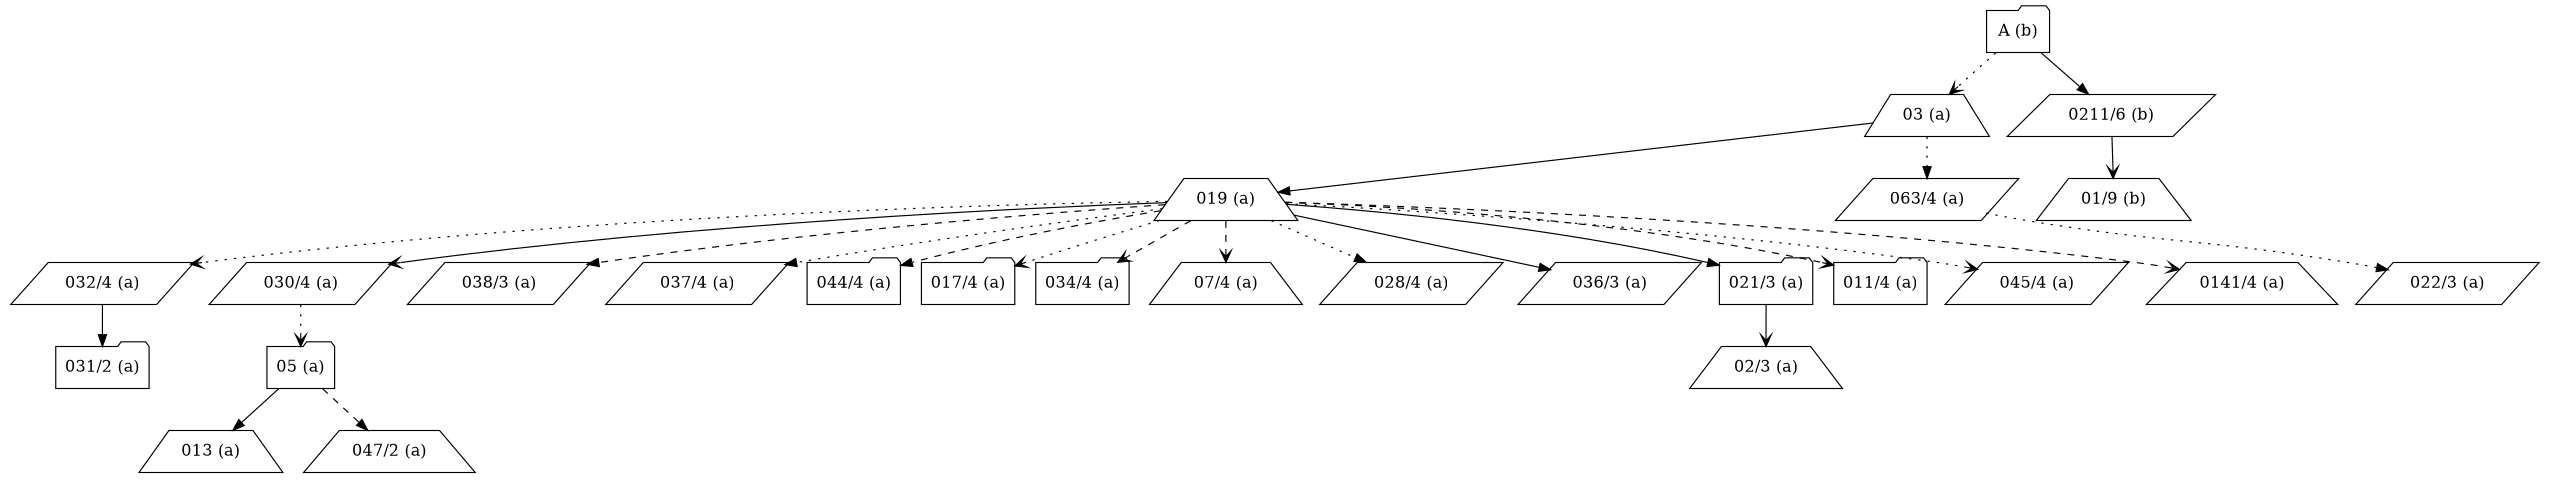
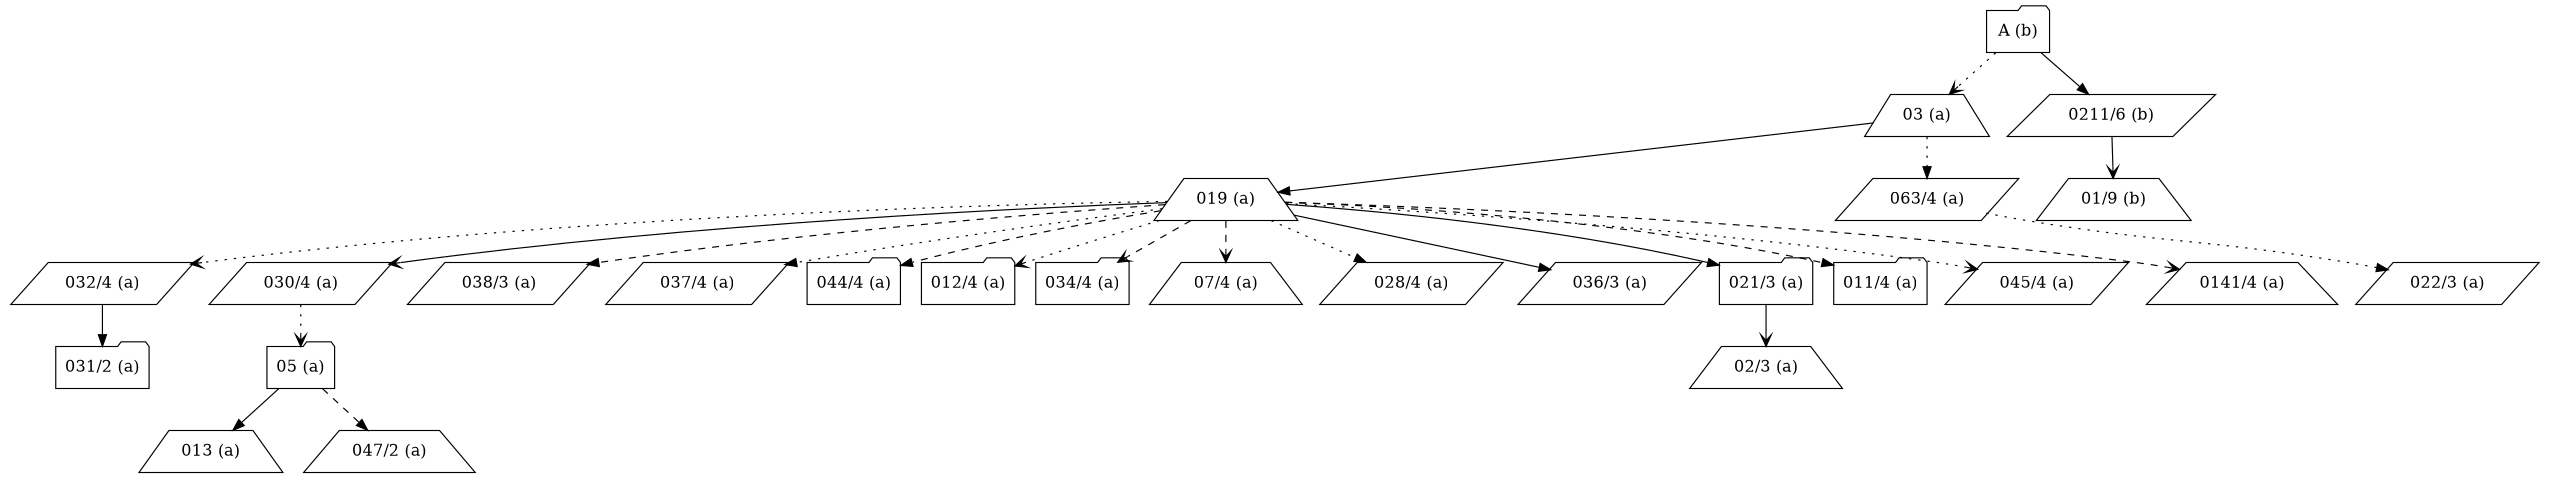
(1555, 221) -> (1555, 221)
(968, 284) -> (968, 284)
